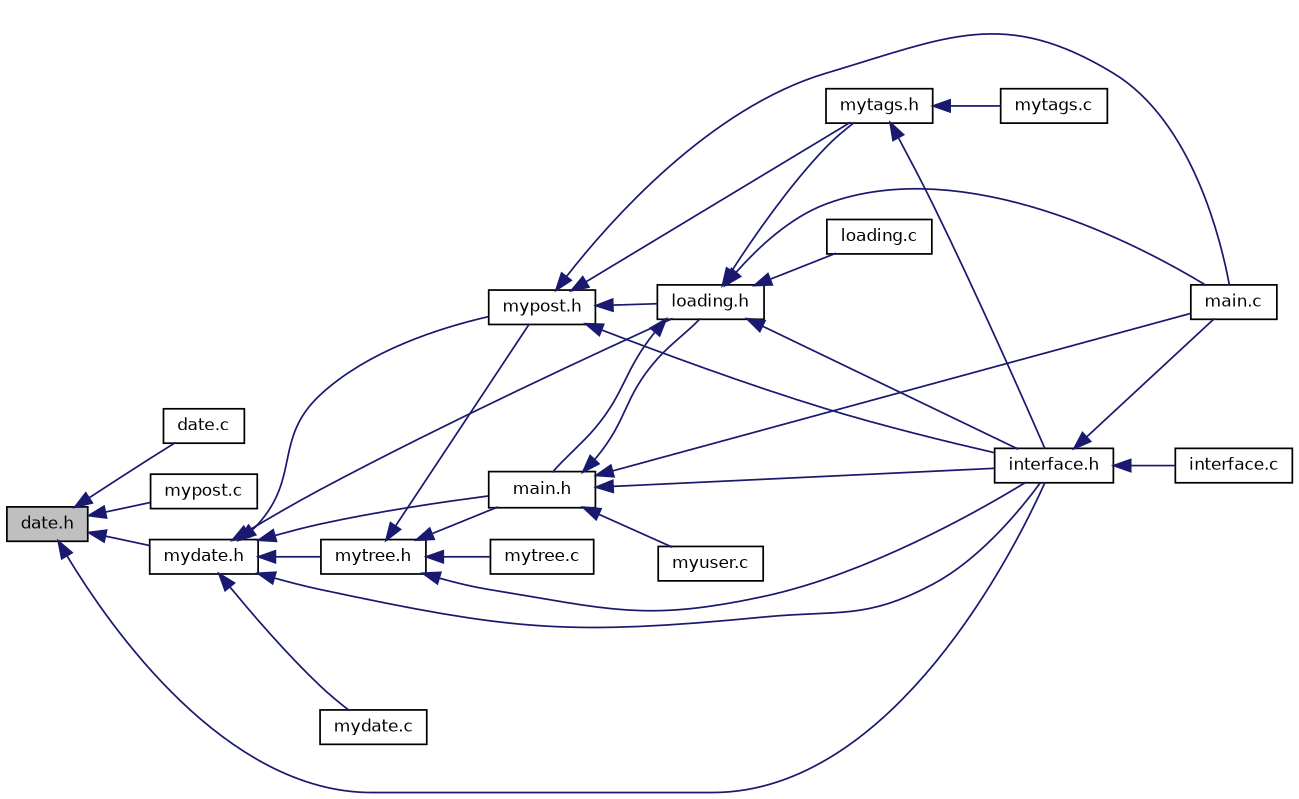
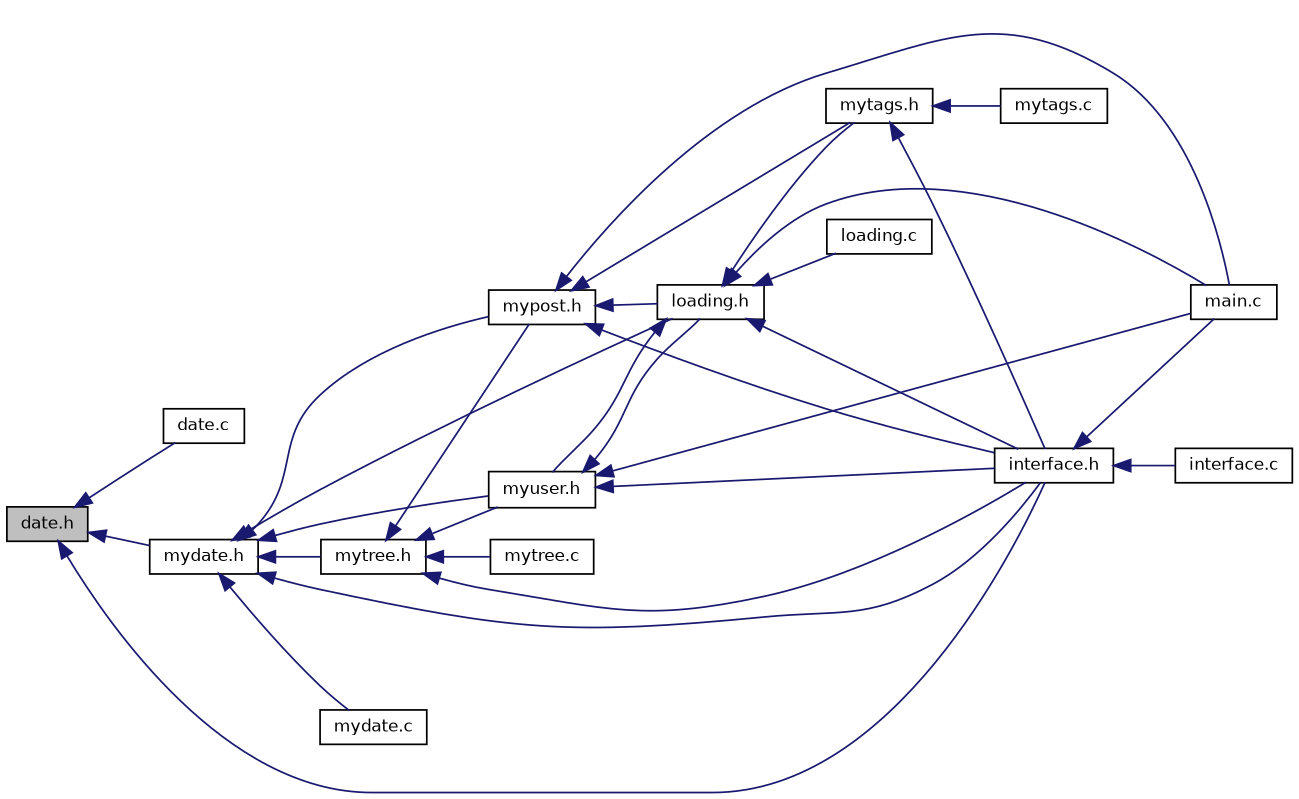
(542, 490) -> (542, 490)
(204, 491) -> none
(711, 564) -> none
